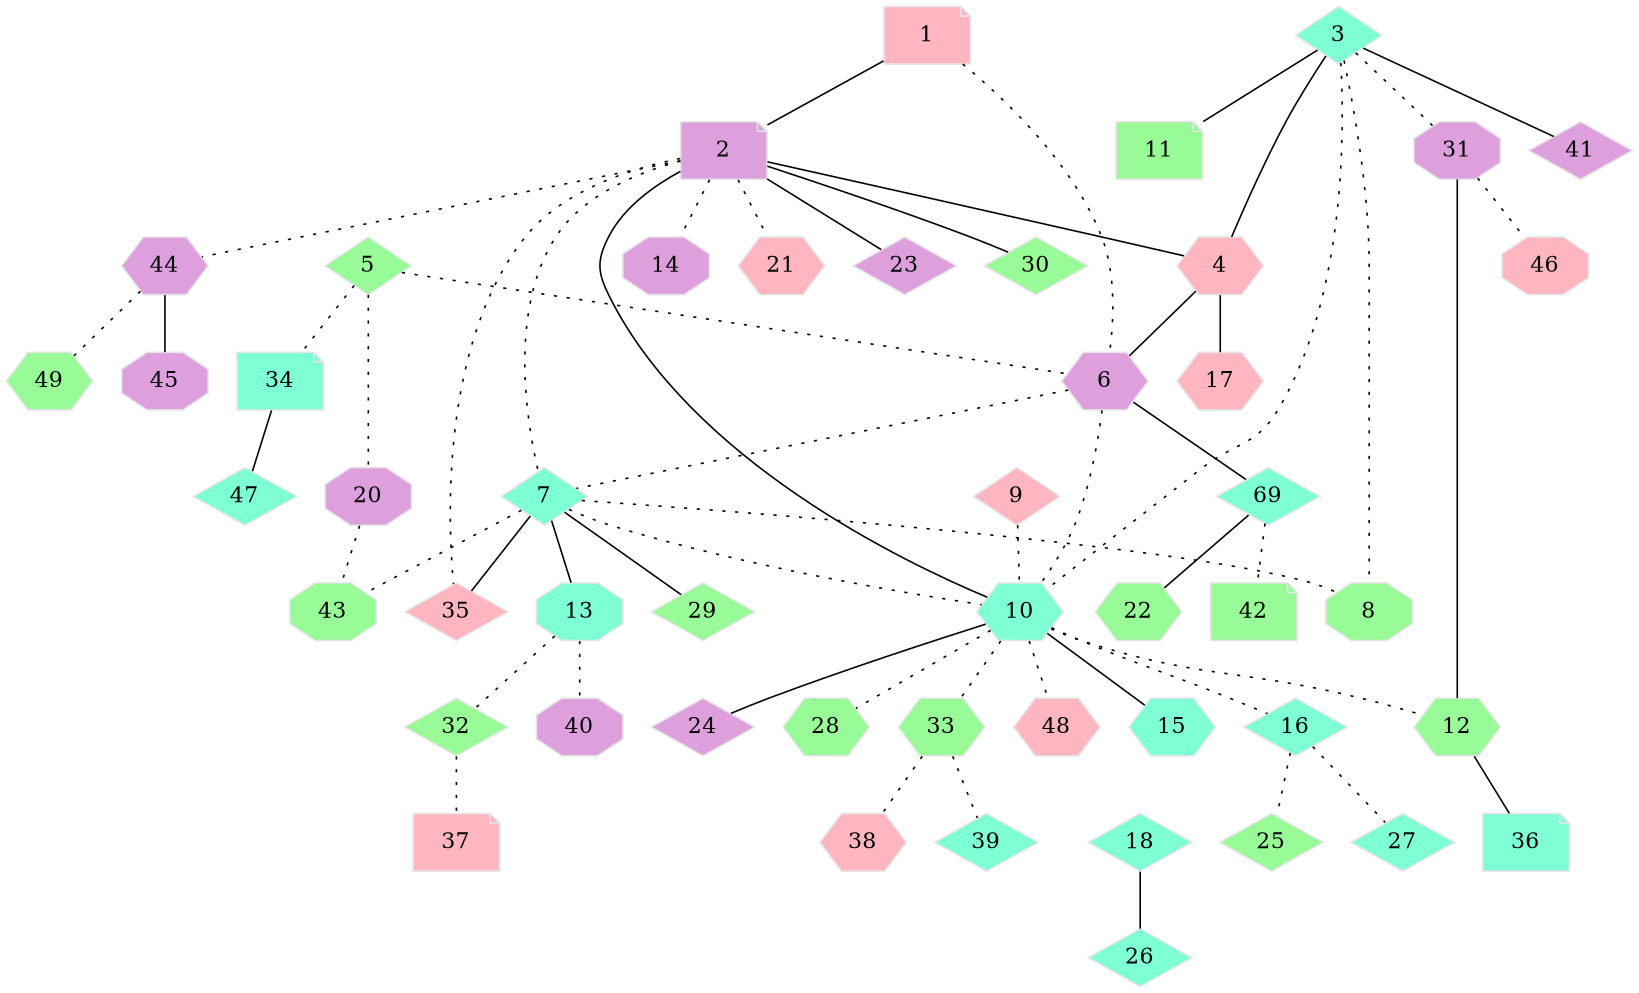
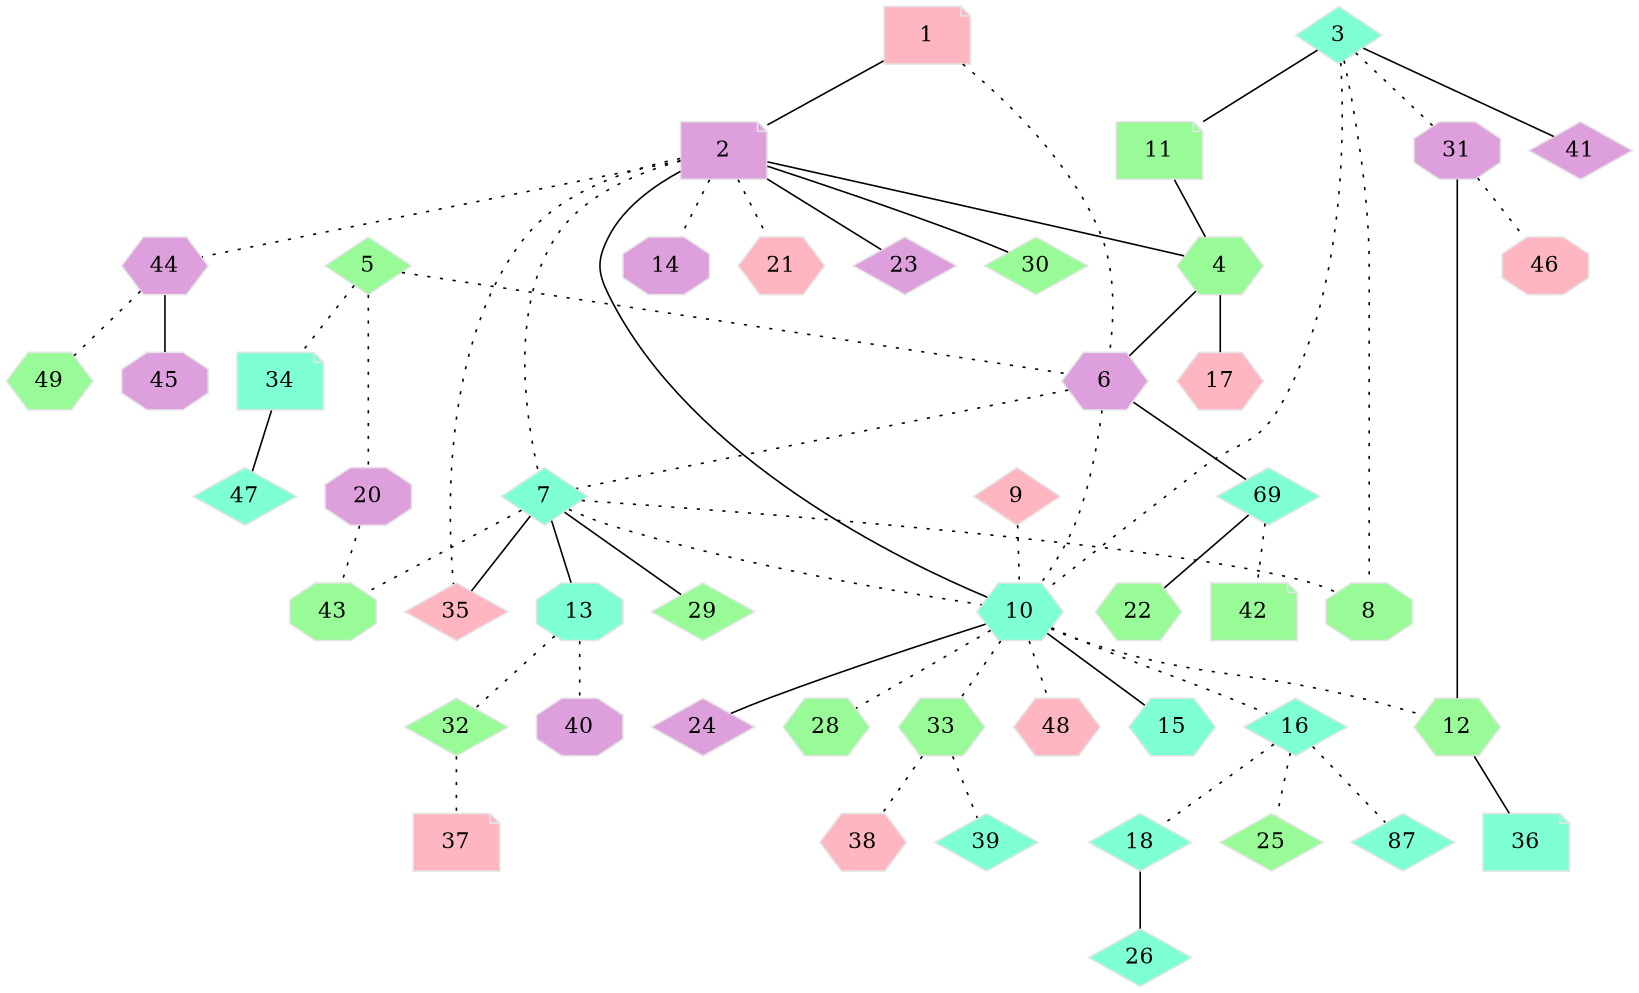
(1274, 144) -> (1190, 208)
(1220, 266) -> (1220, 266)
none -> (1218, 785)
(1403, 842) -> (1403, 842)
